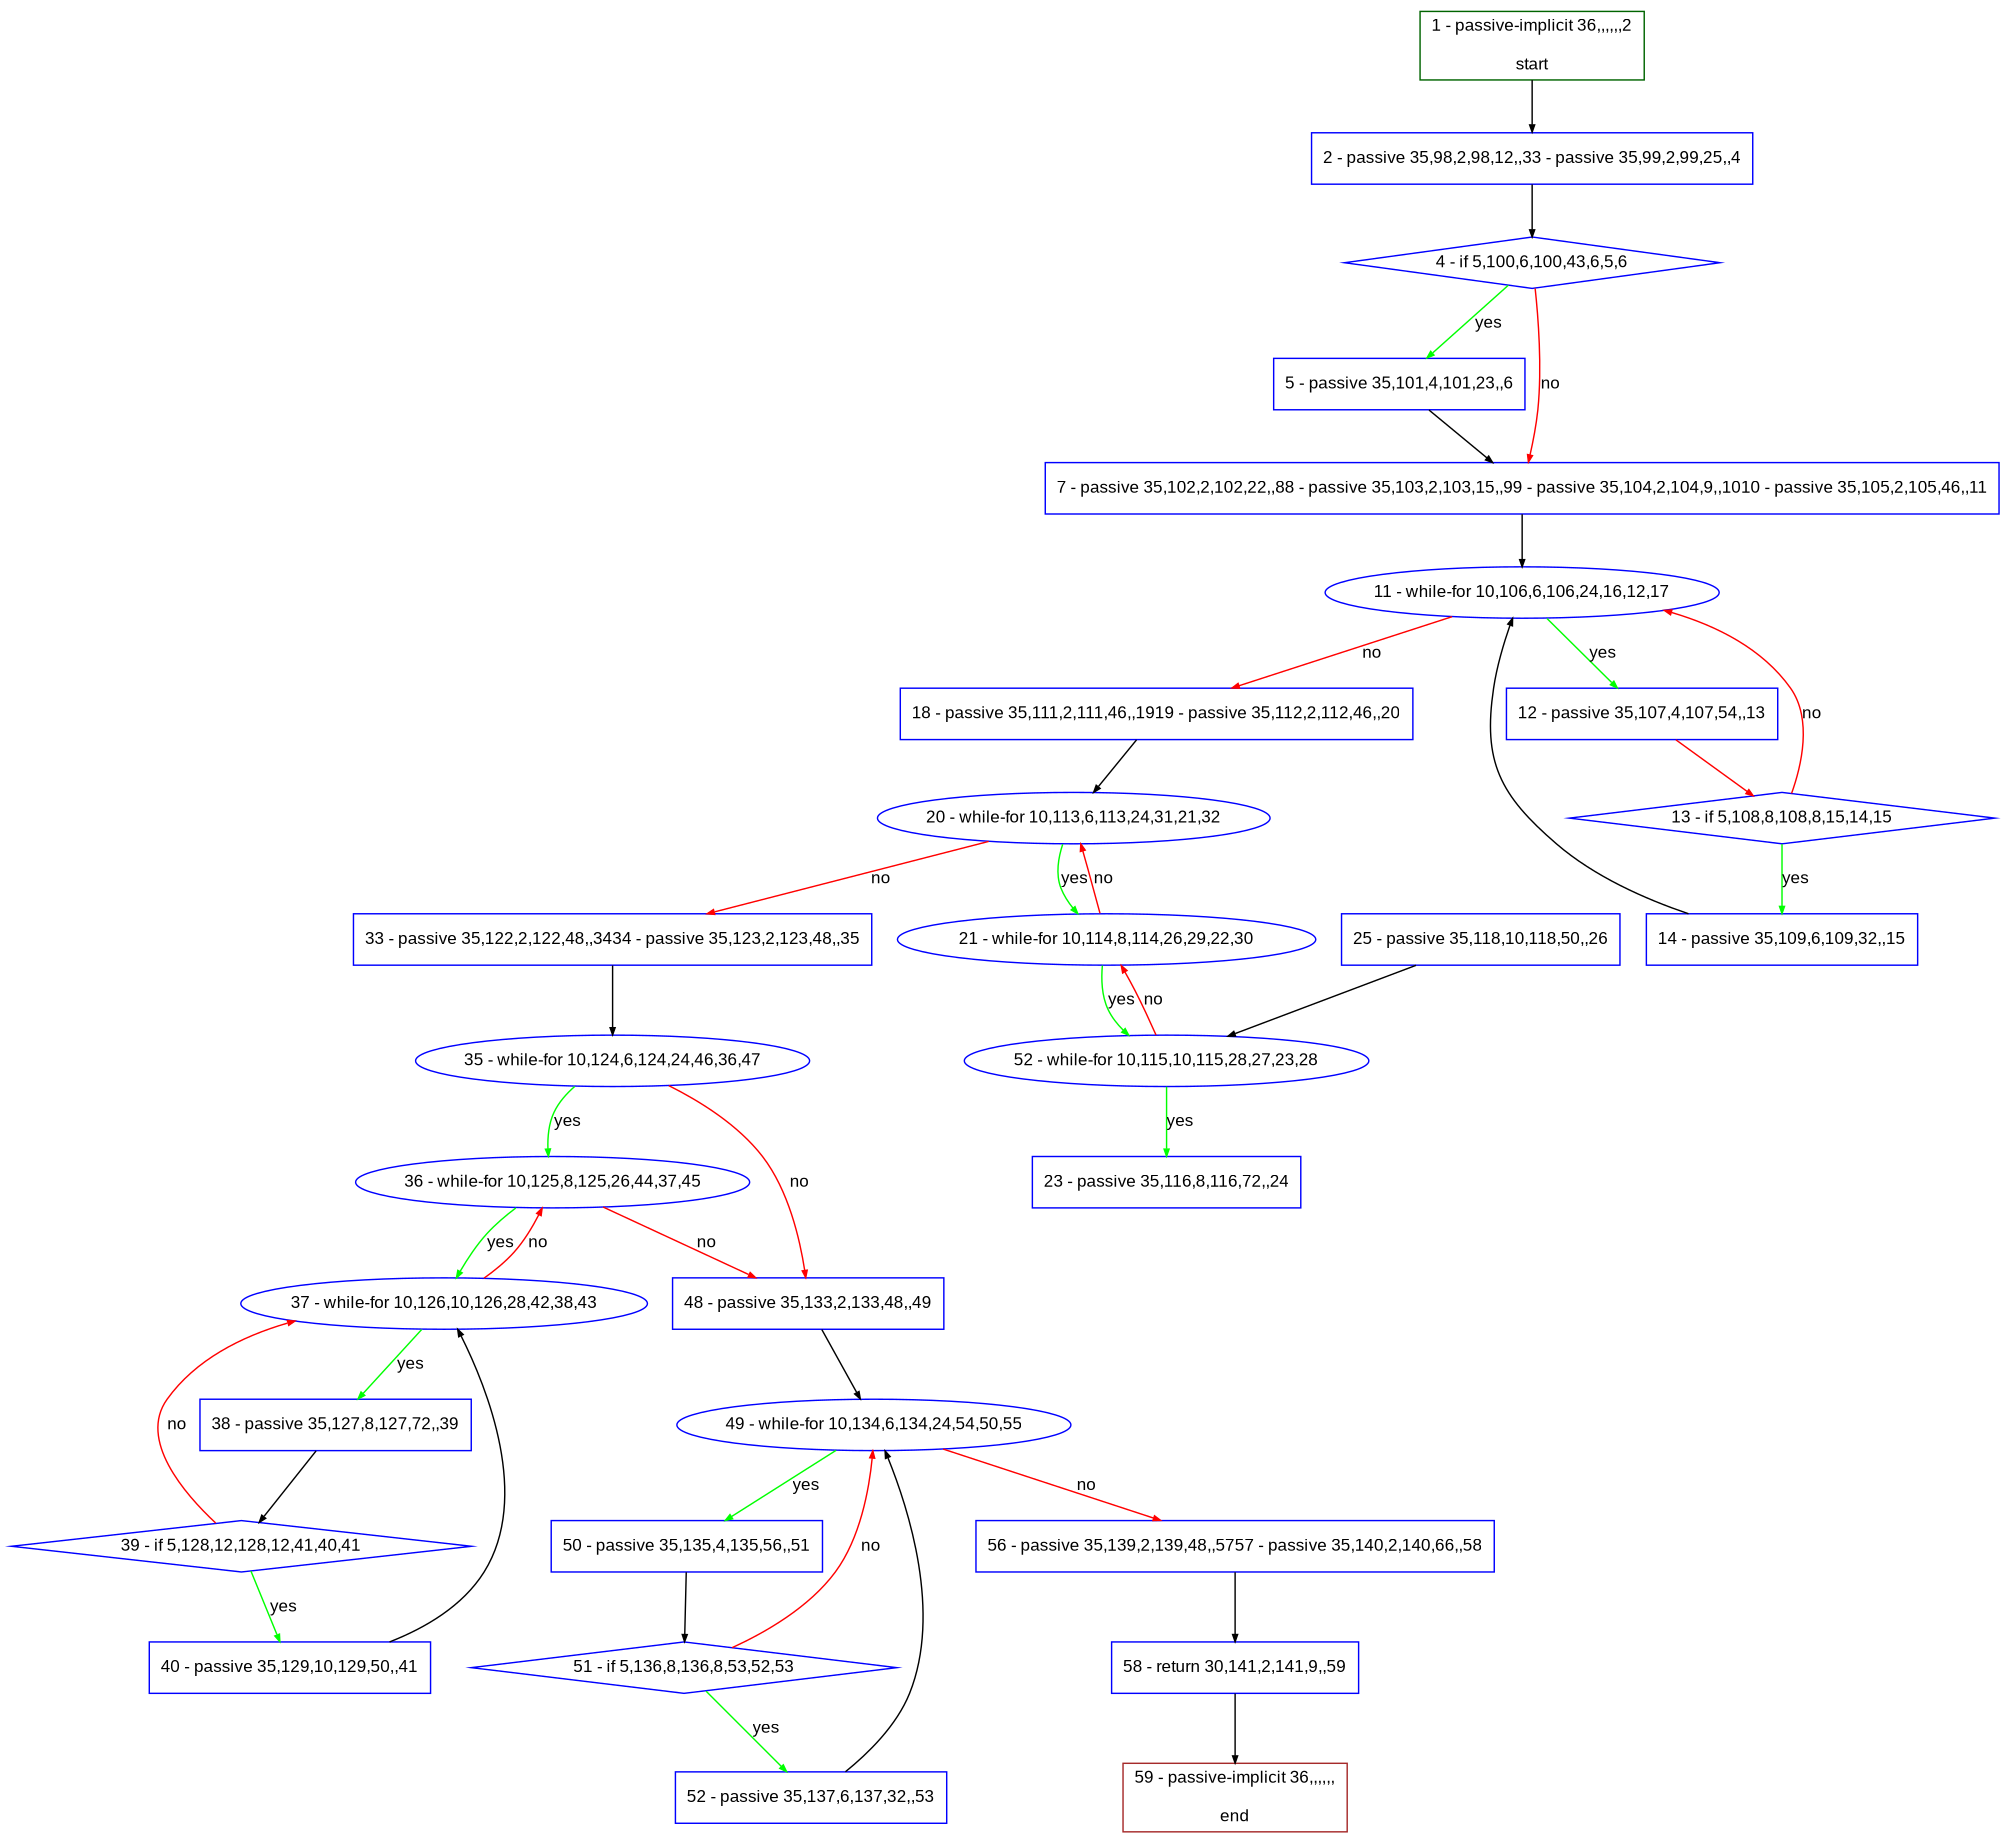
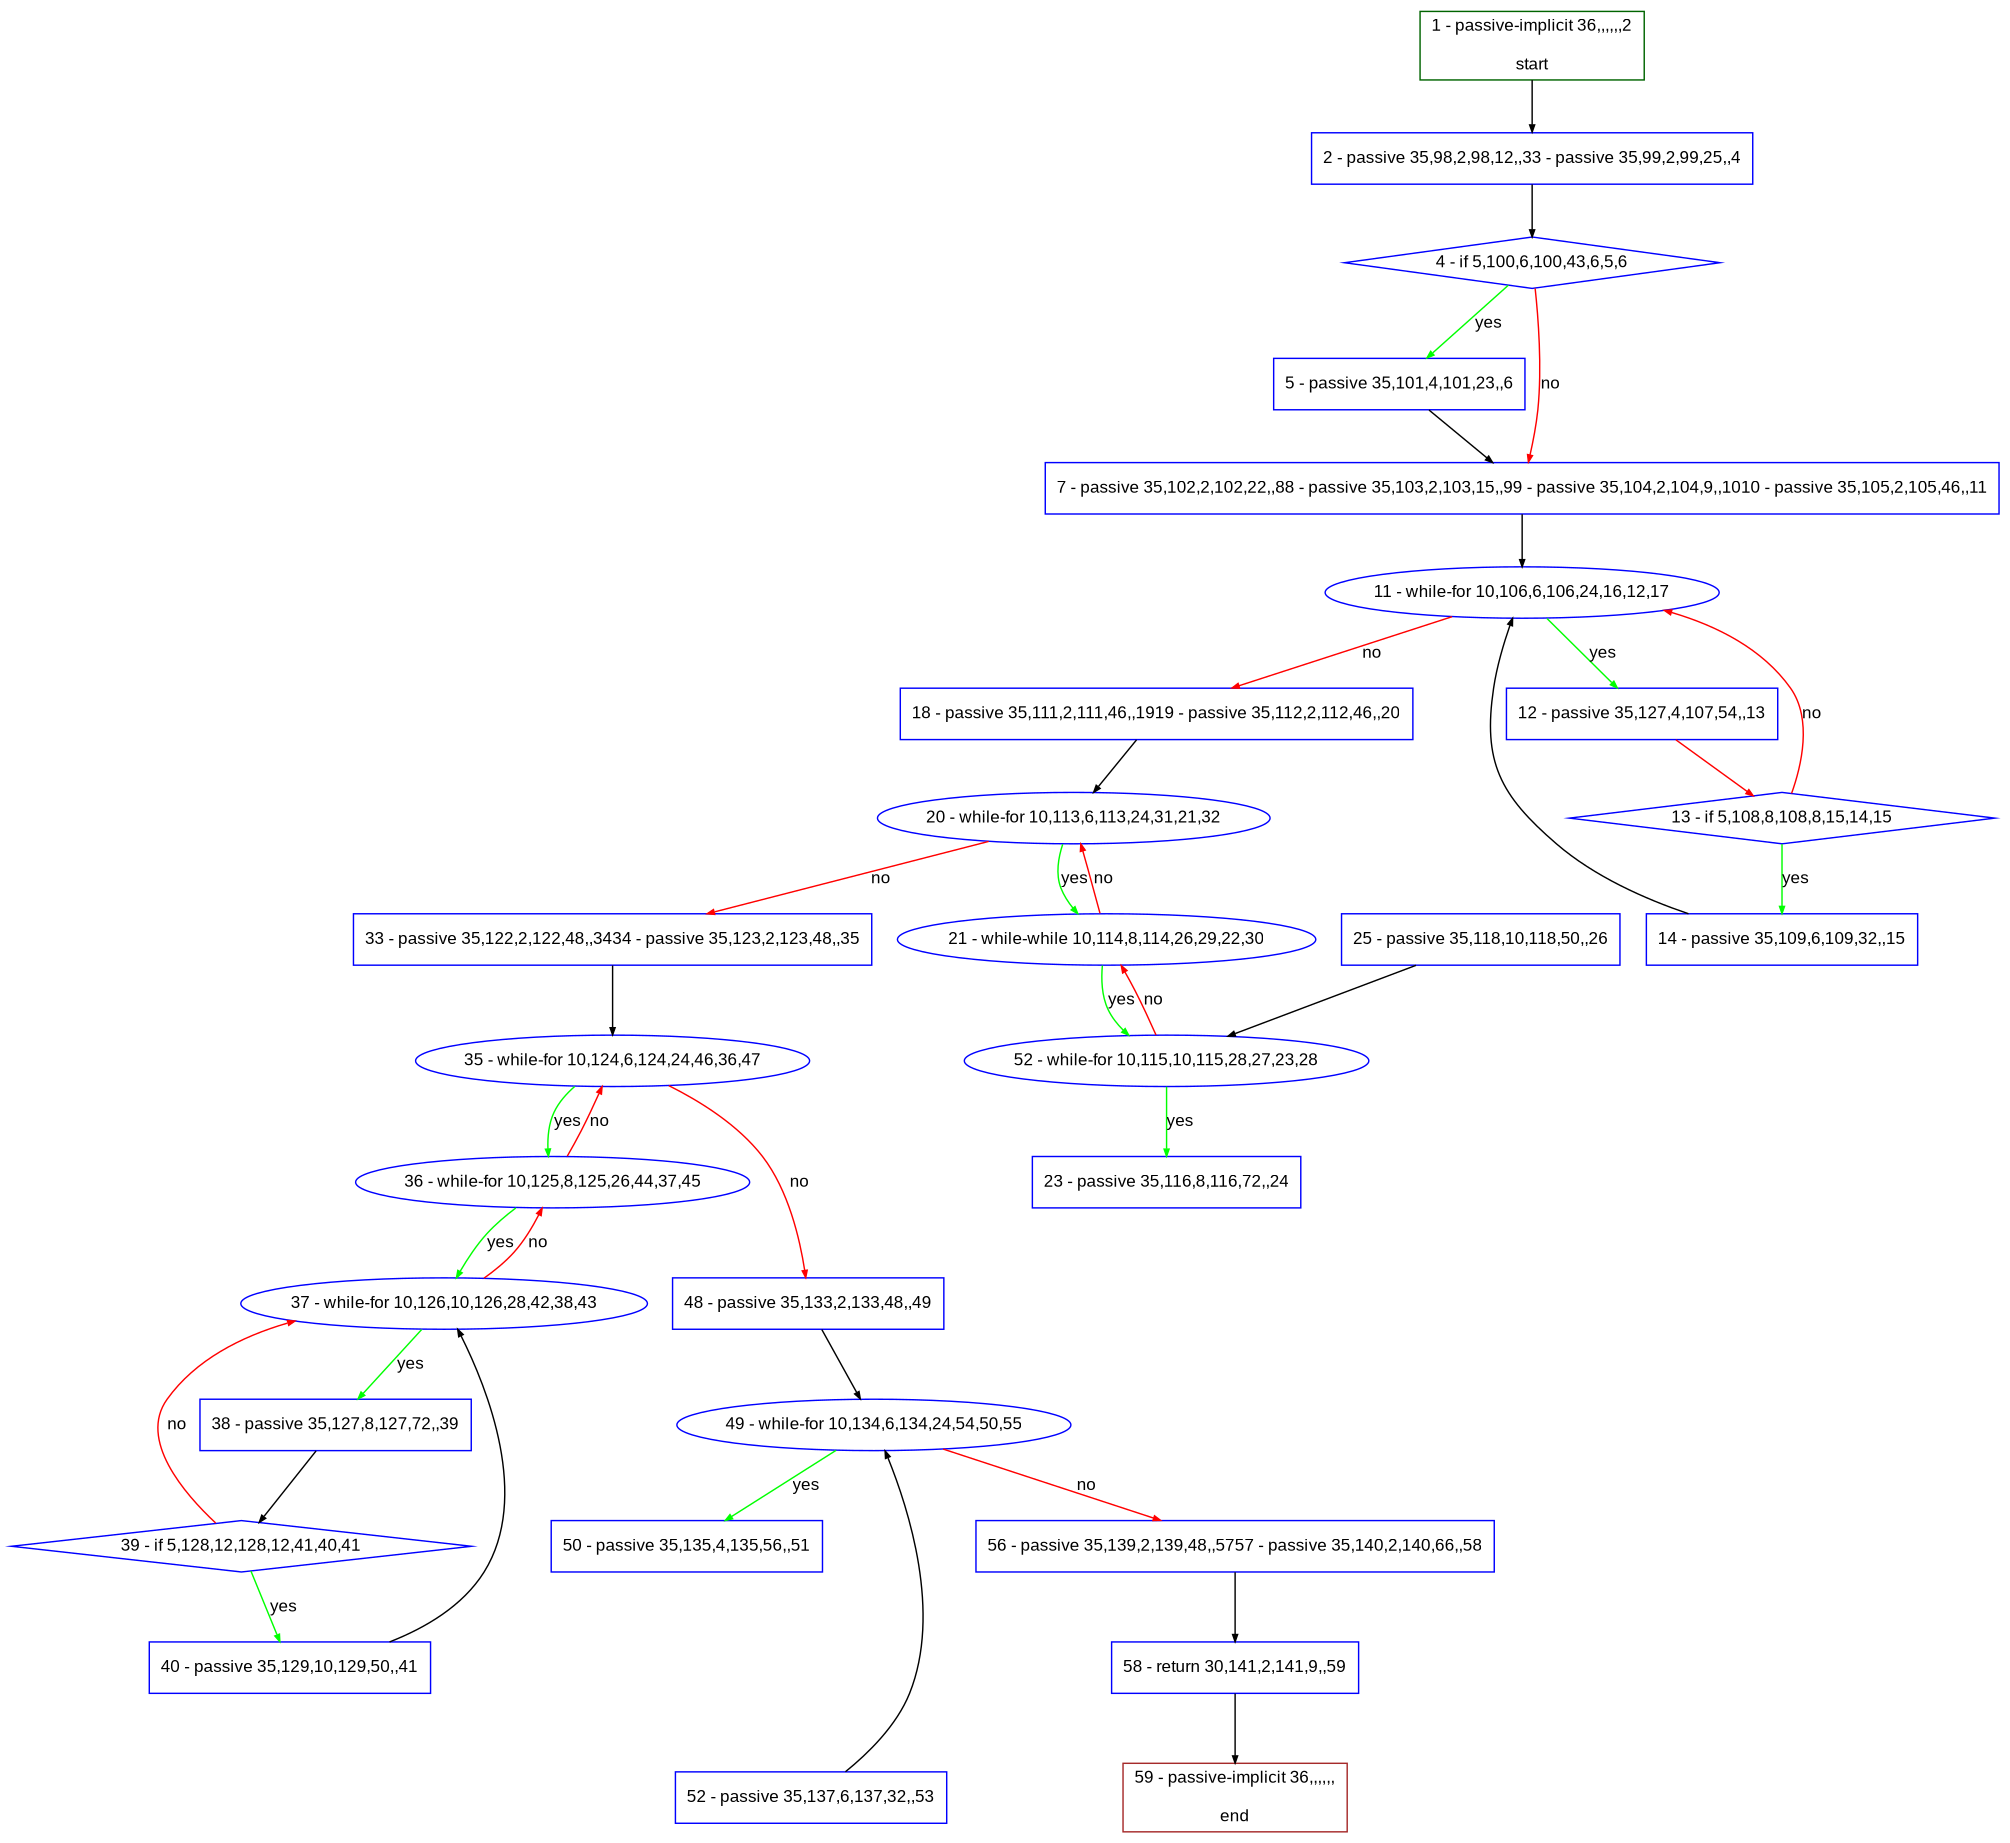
(1642, 714) -> (1642, 714)
(1107, 939) -> (1107, 939)
(676, 1241) -> (584, 1125)
(684, 1668) -> none
